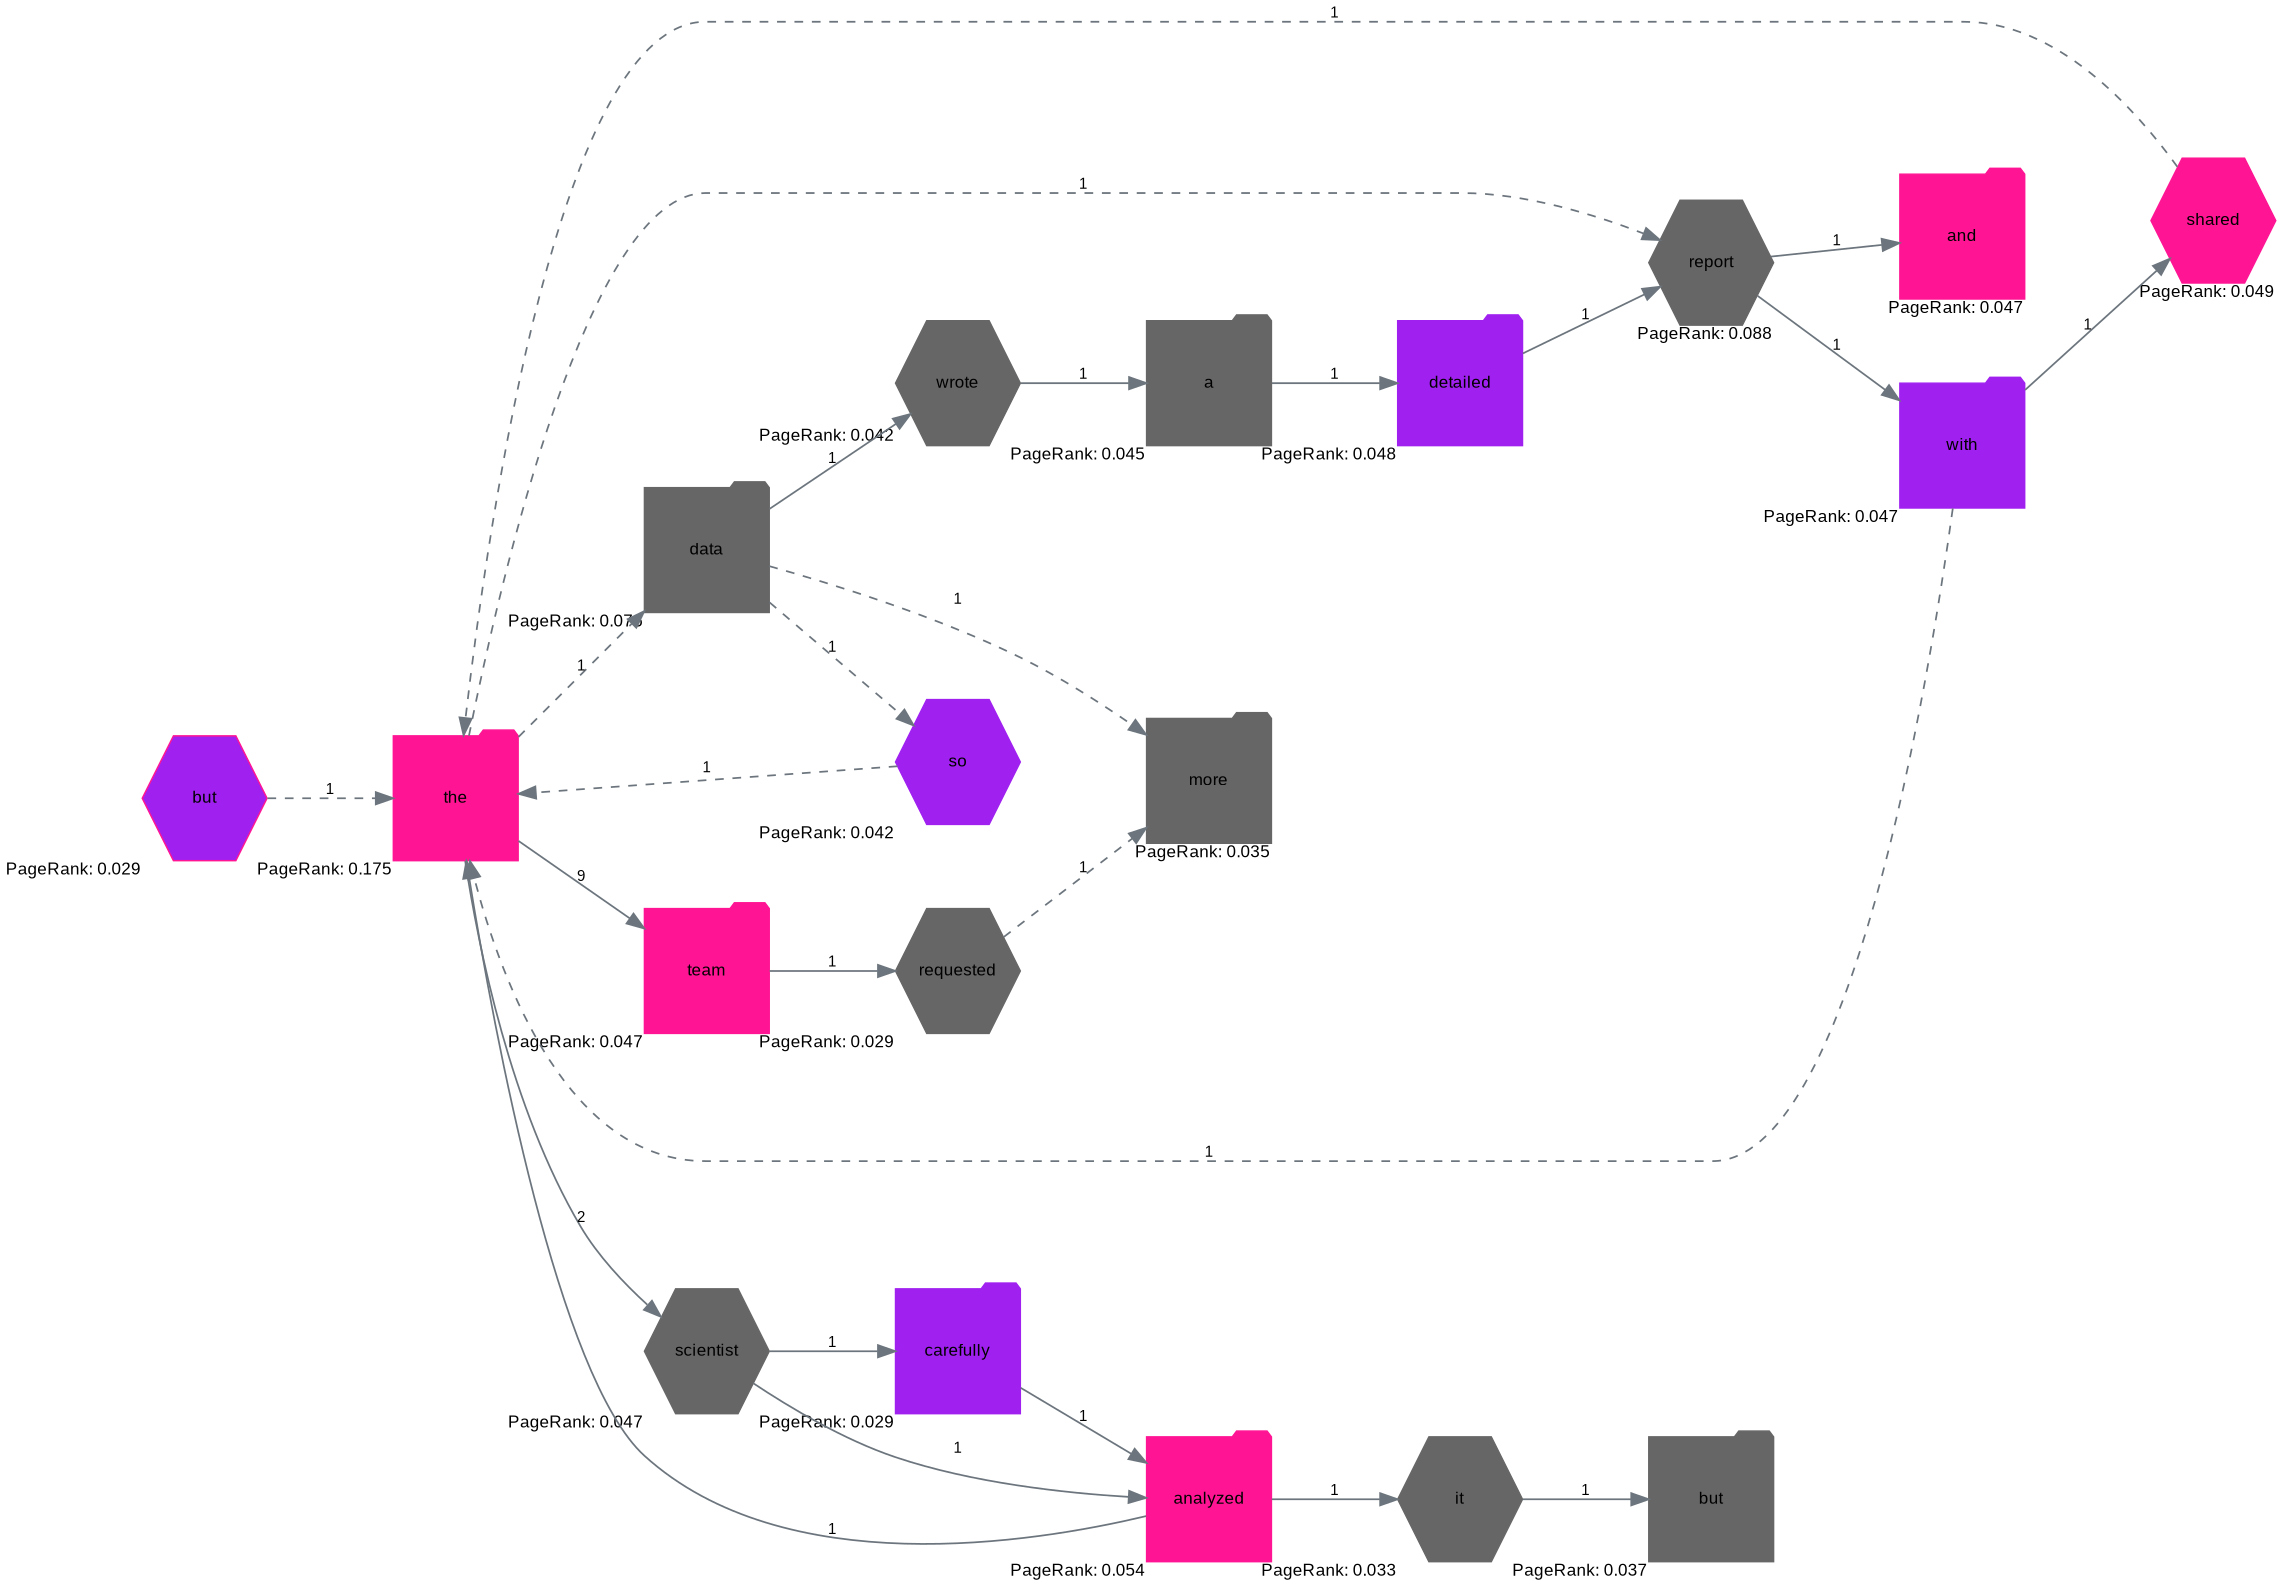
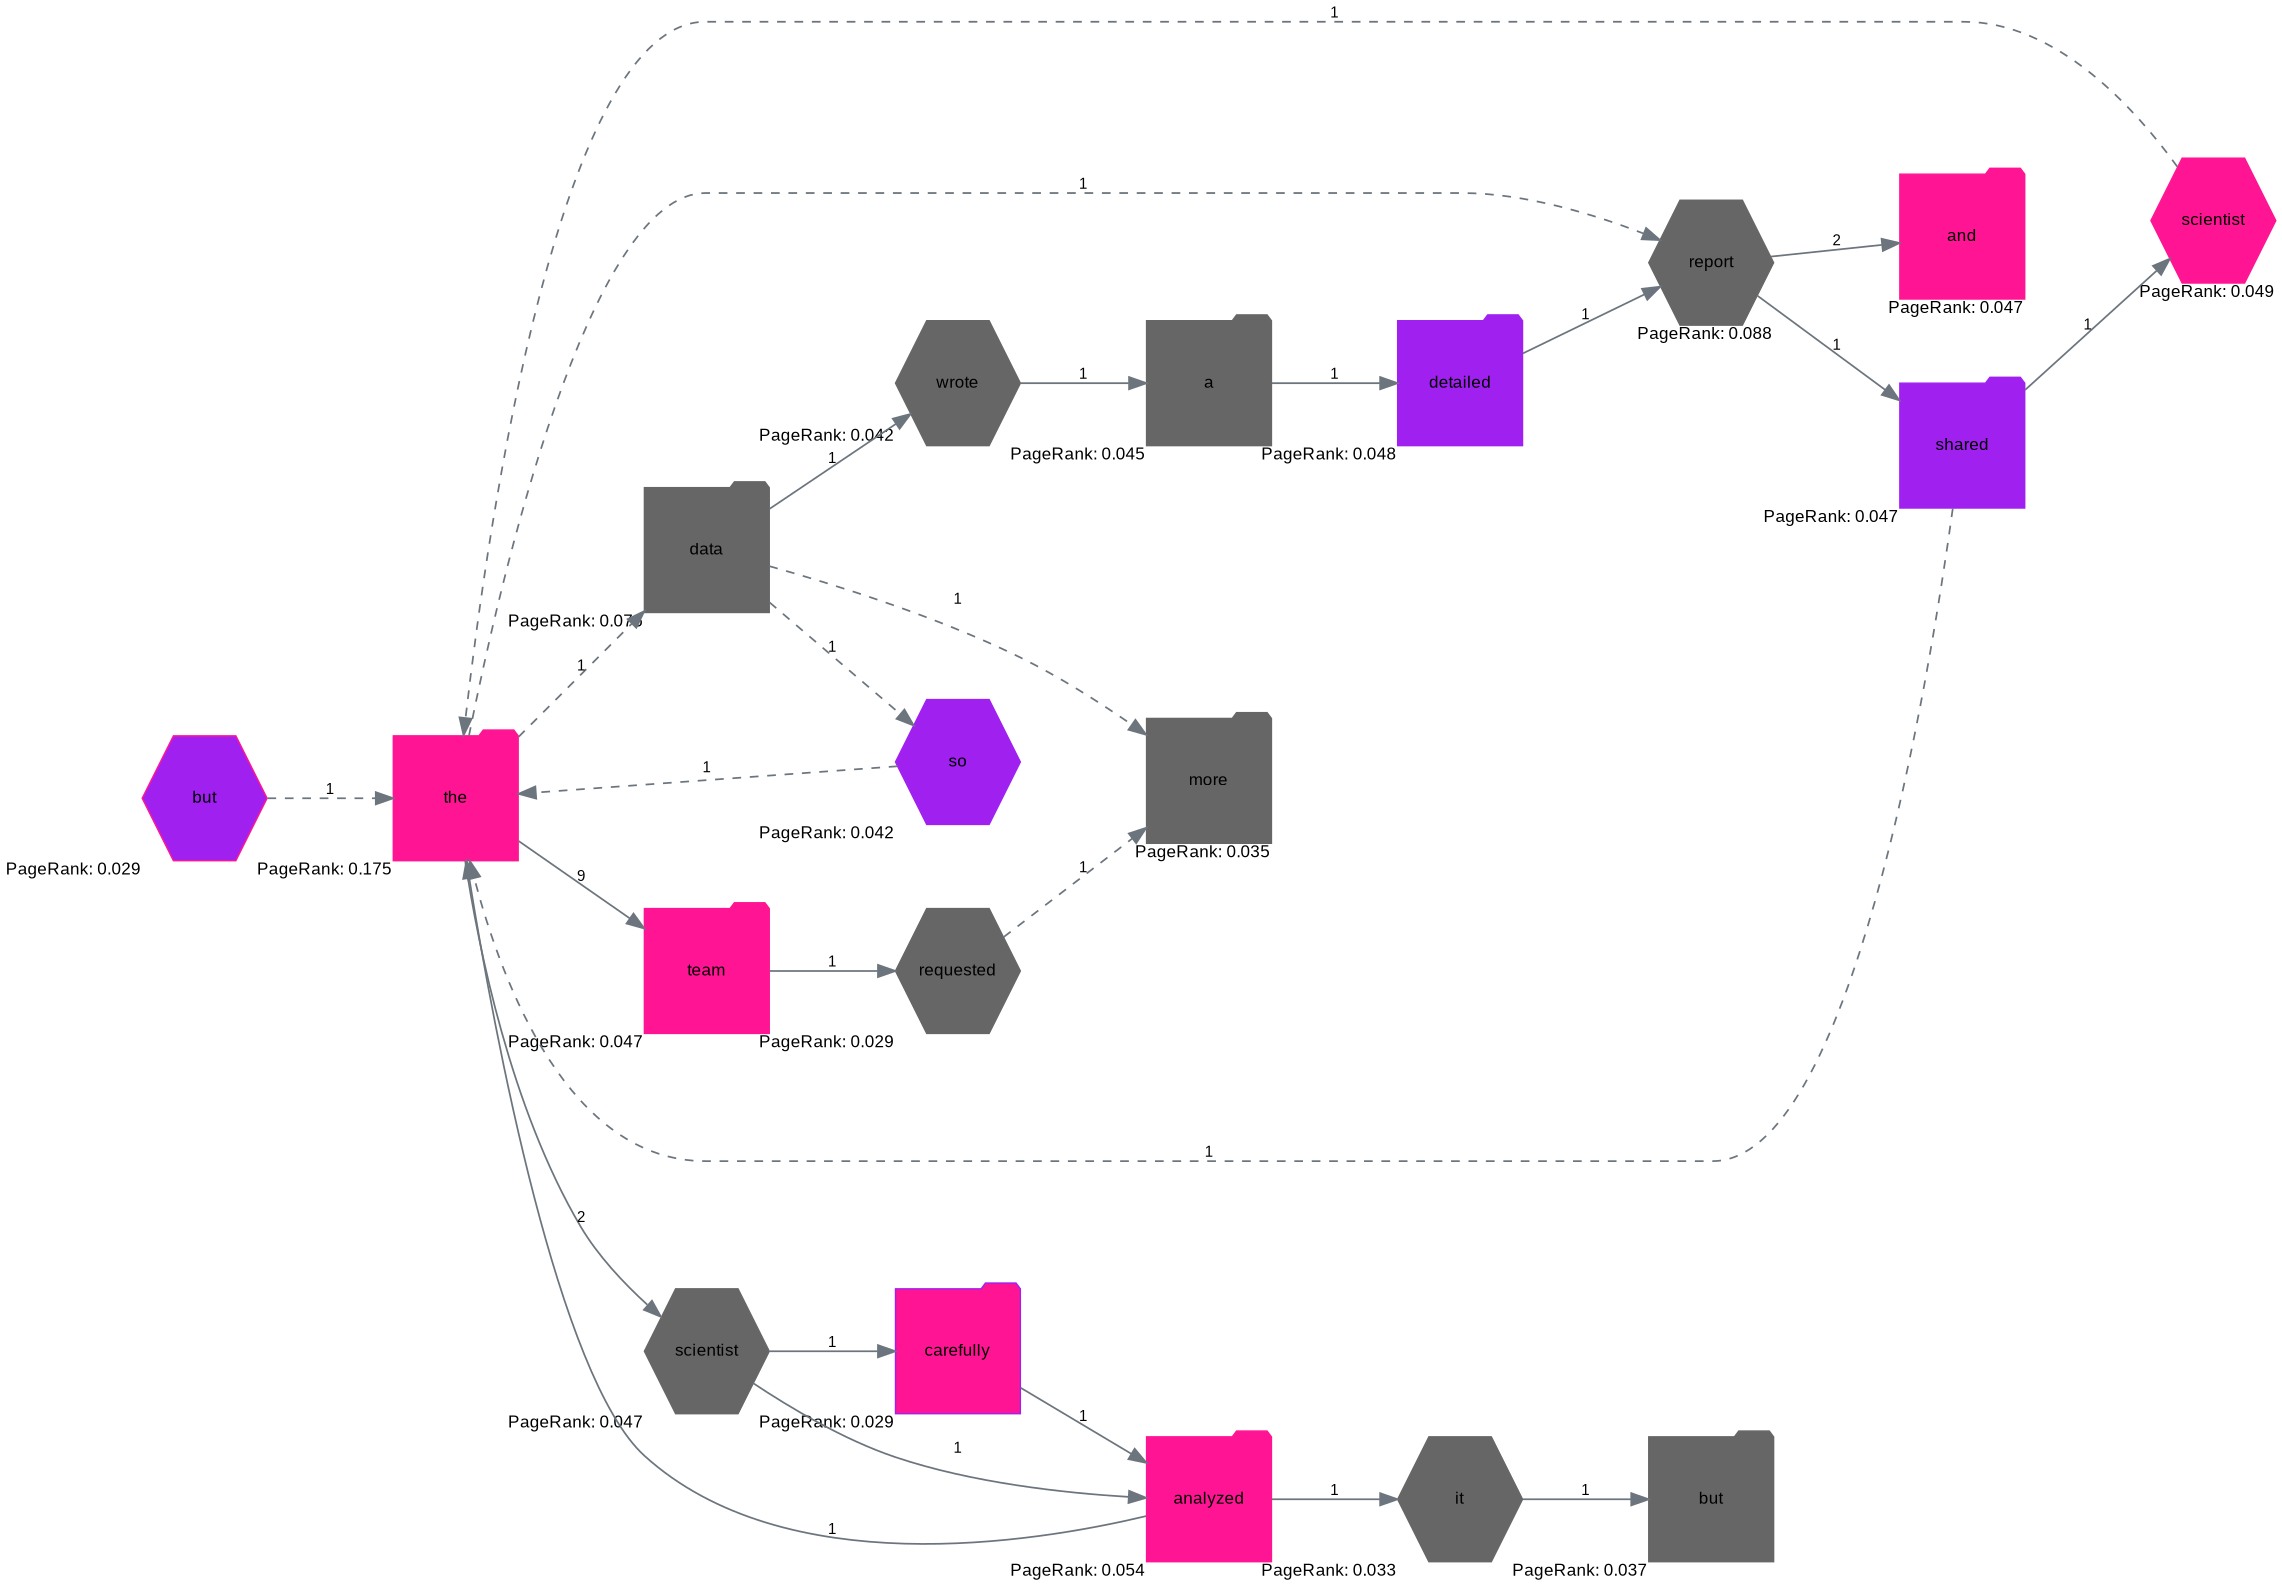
(2213, 221) -> (2213, 221)
(1837, 242) -> (1837, 242)
(1962, 446) -> (1962, 446)
(958, 1351) -> (958, 1351)
